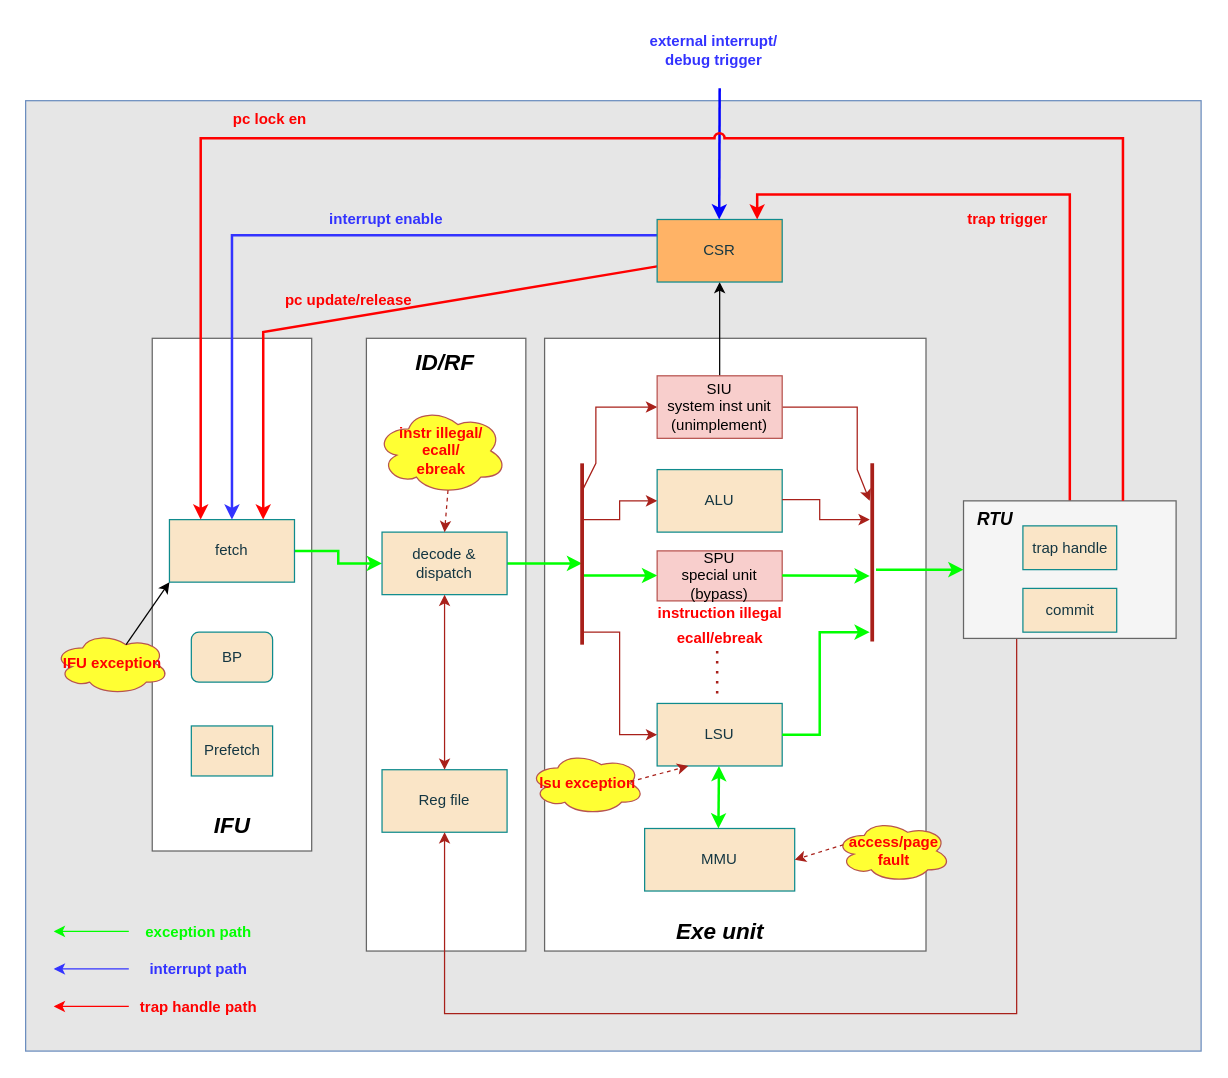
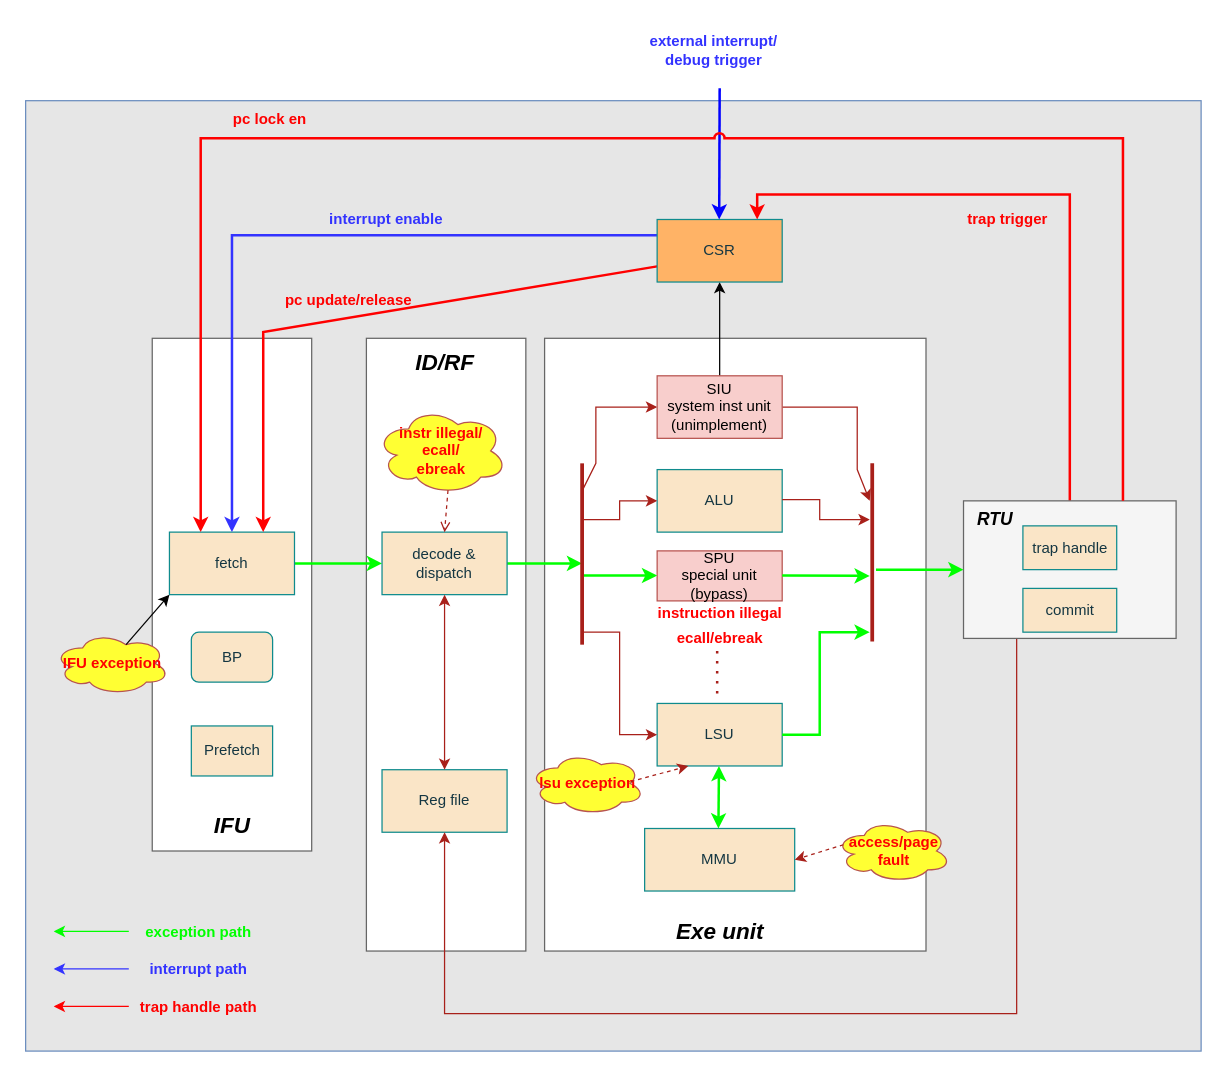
(445, 522) -> (445, 524)
(232, 551) -> (232, 563)
